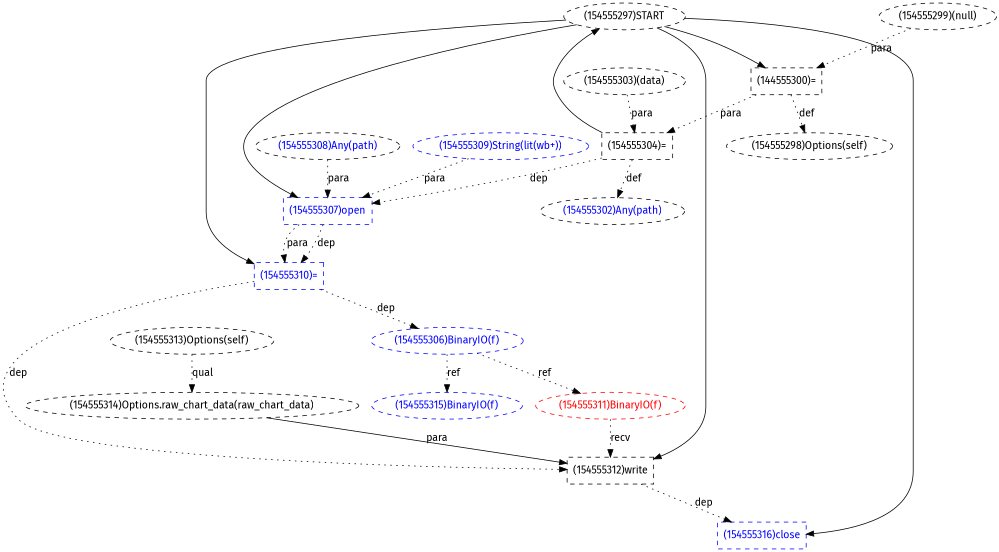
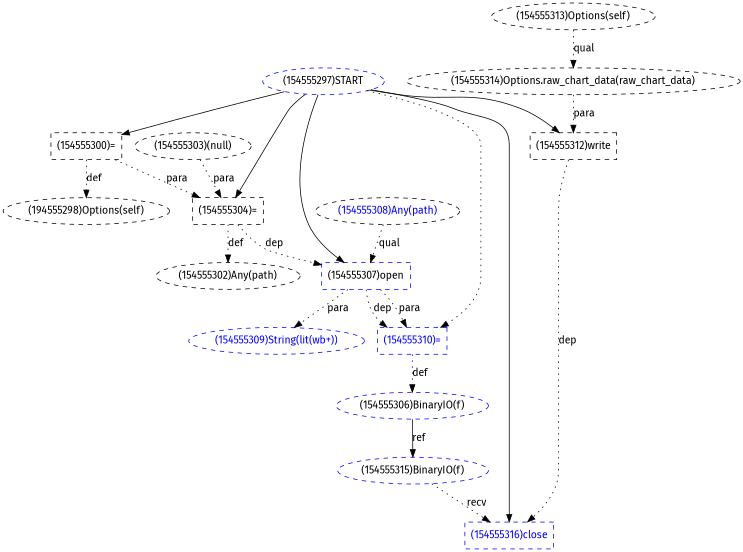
(625, 16) -> (324, 81)
(938, 16) -> none
(283, 49) -> (481, 176)
(625, 81) -> (193, 146)
(786, 81) -> (86, 146)
(554, 86) -> (270, 140)
(810, 146) -> (86, 211)
(419, 177) -> (324, 306)
(339, 179) -> (389, 244)
(328, 211) -> (366, 276)
(613, 211) -> (228, 276)
(386, 308) -> (420, 373)
(447, 341) -> (412, 406)
(447, 370) -> (413, 434)
(447, 406) -> (413, 471)
(610, 406) -> none
(413, 440) -> (573, 110)
(127, 447) -> none
none -> (458, 501)
